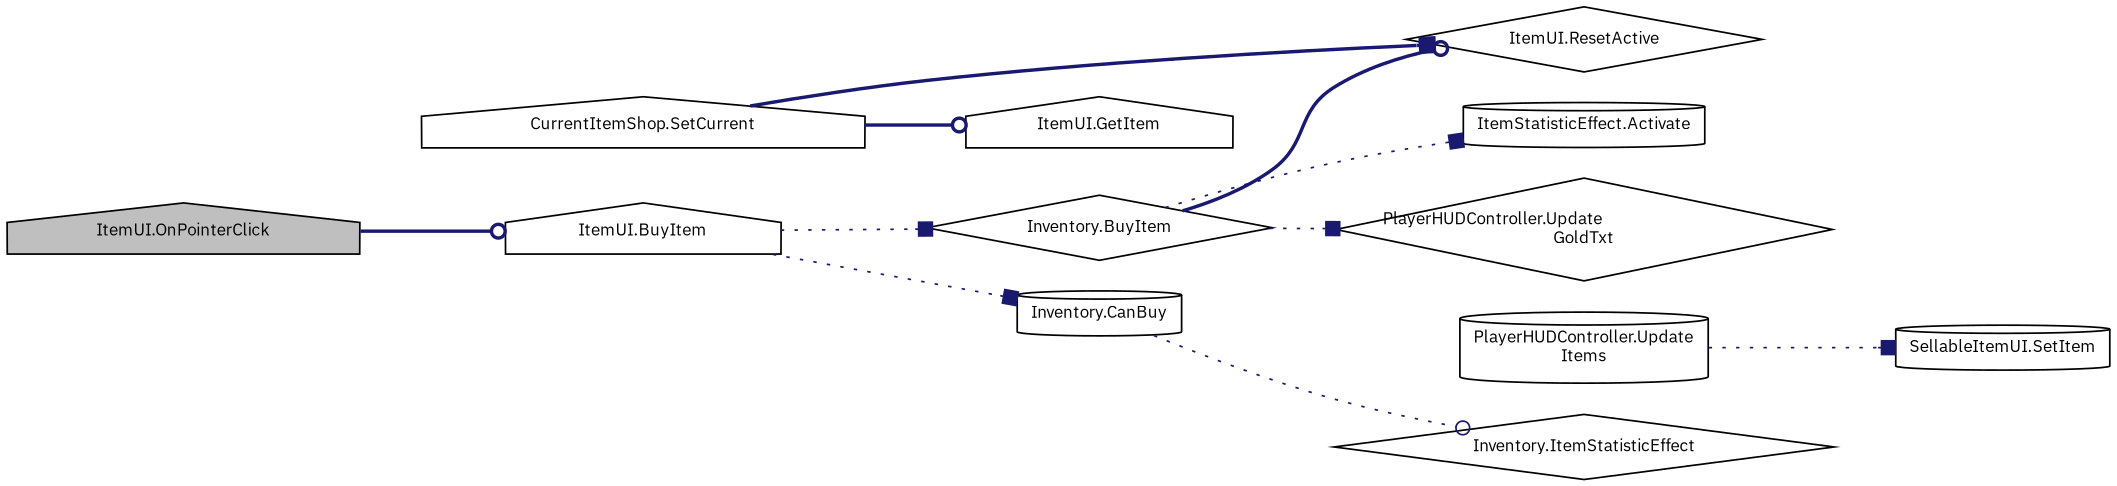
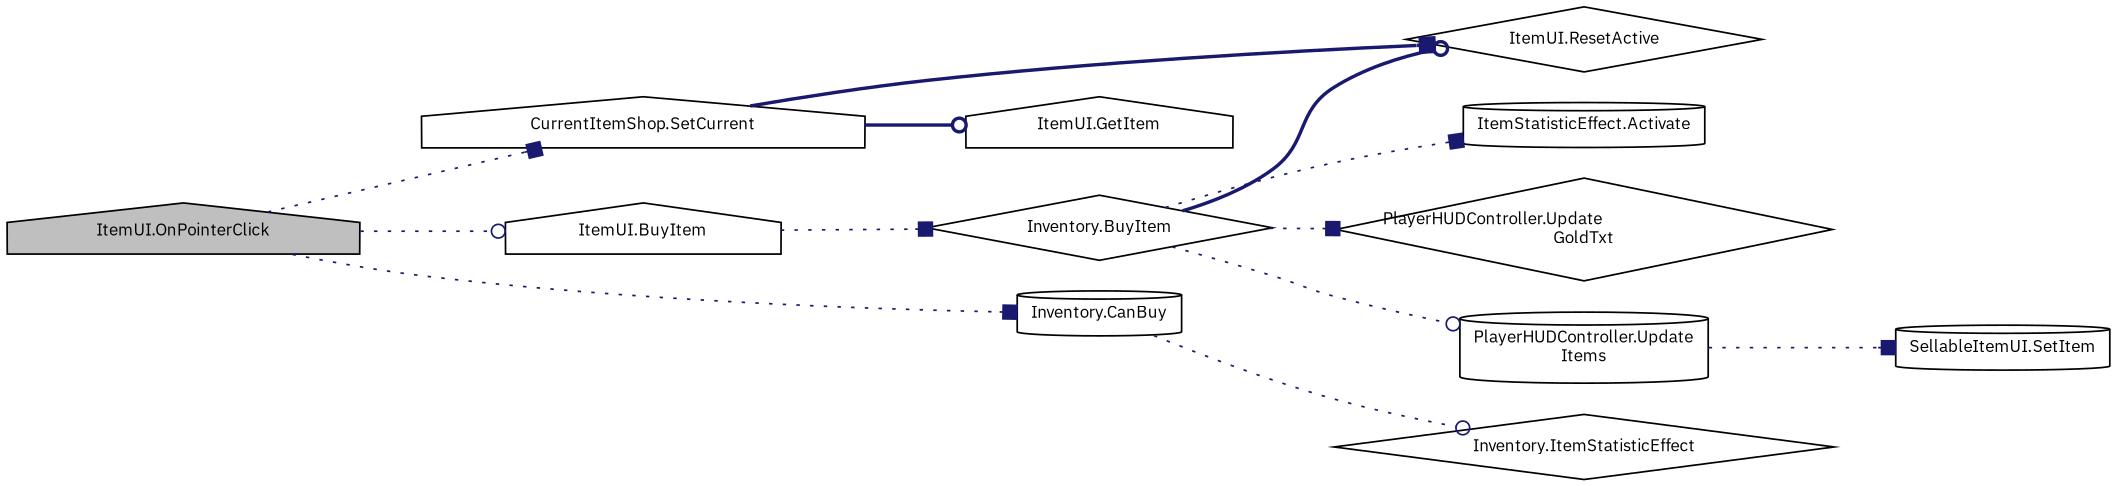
none -> (396, 182)
(426, 231) -> (426, 231)
(886, 275) -> (644, 296)
none -> (1308, 288)
